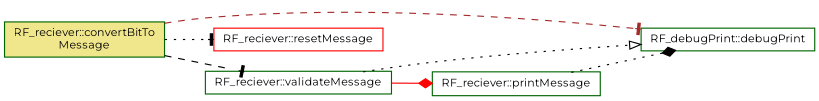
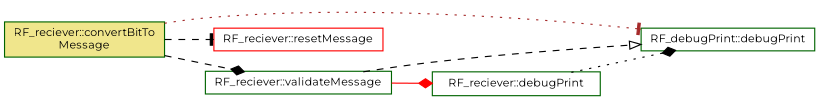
(400, 13) -> (400, 13)
(186, 40) -> (186, 40)
(496, 56) -> (496, 56)
(198, 62) -> (198, 62)
(516, 84) -> (516, 84)
